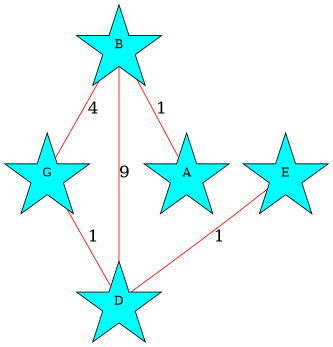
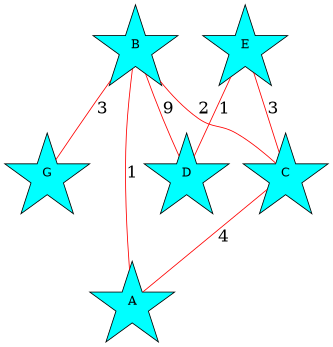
(93, 109) -> (102, 109)
none -> (286, 173)
(89, 248) -> none
